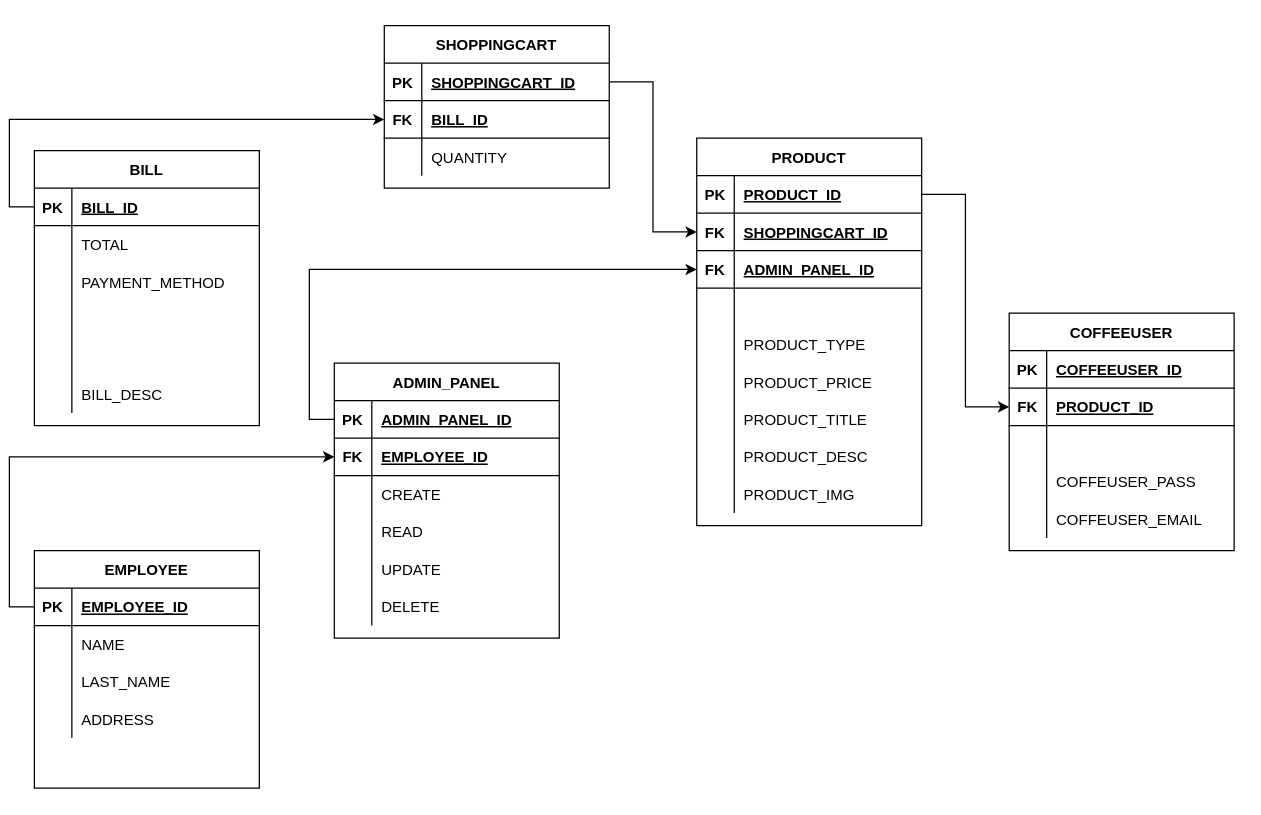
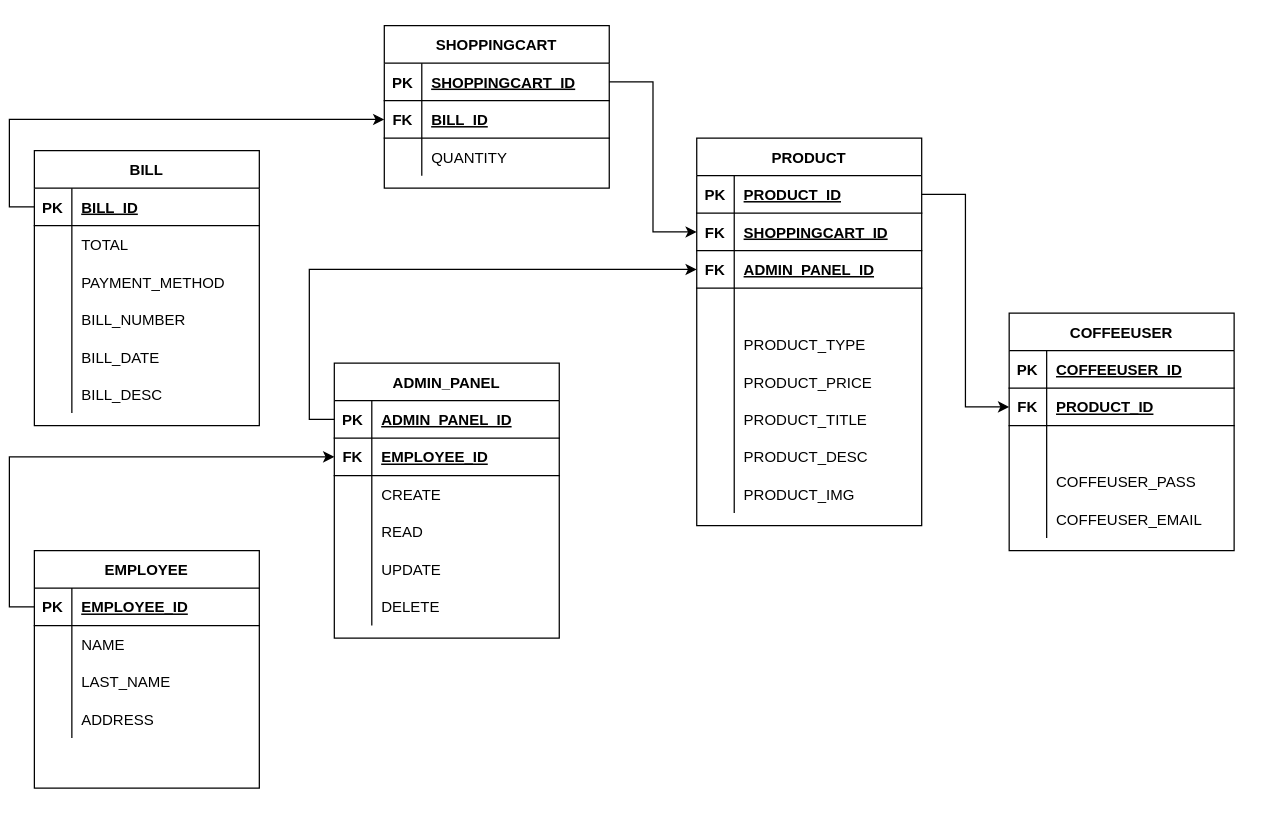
none -> (166, 319)
none -> (166, 357)
